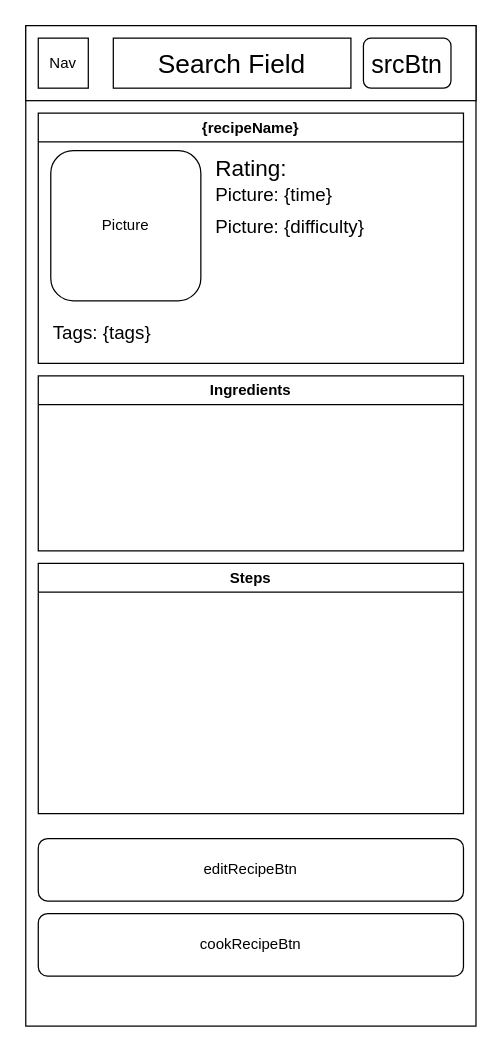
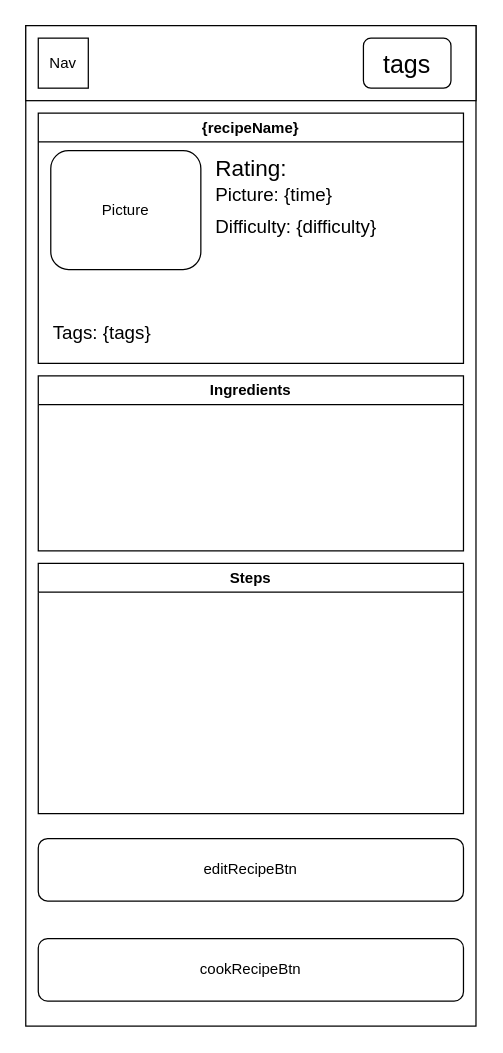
(232, 63) -> none
(407, 63) -> (407, 63)
(126, 226) -> (126, 210)
(302, 226) -> (302, 226)
(251, 944) -> (251, 969)
